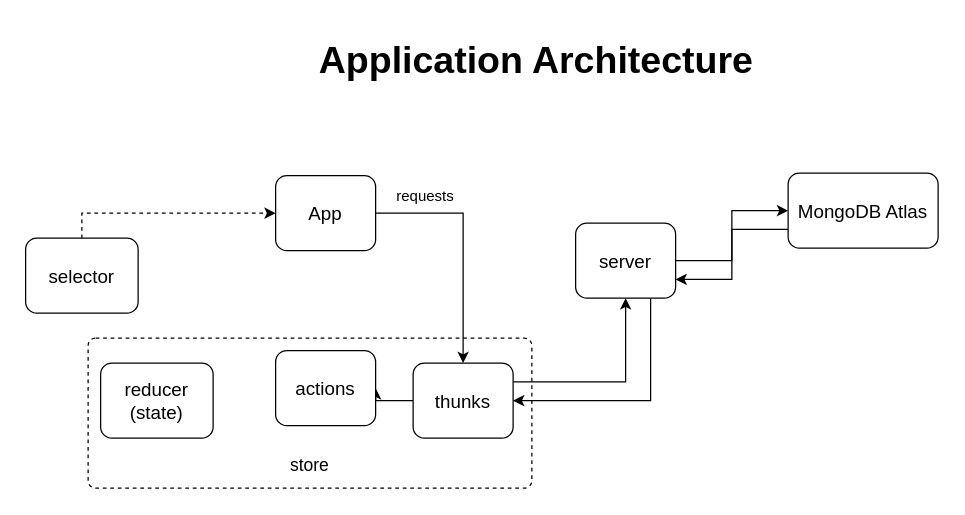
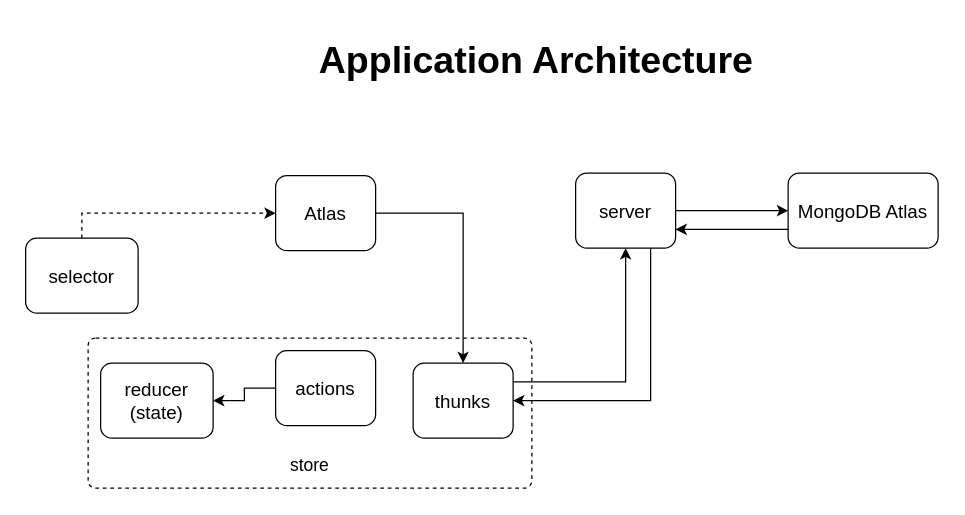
(426, 197) -> none
(326, 213) -> (326, 213)
(626, 261) -> (626, 211)
none -> (244, 390)
(393, 401) -> none
